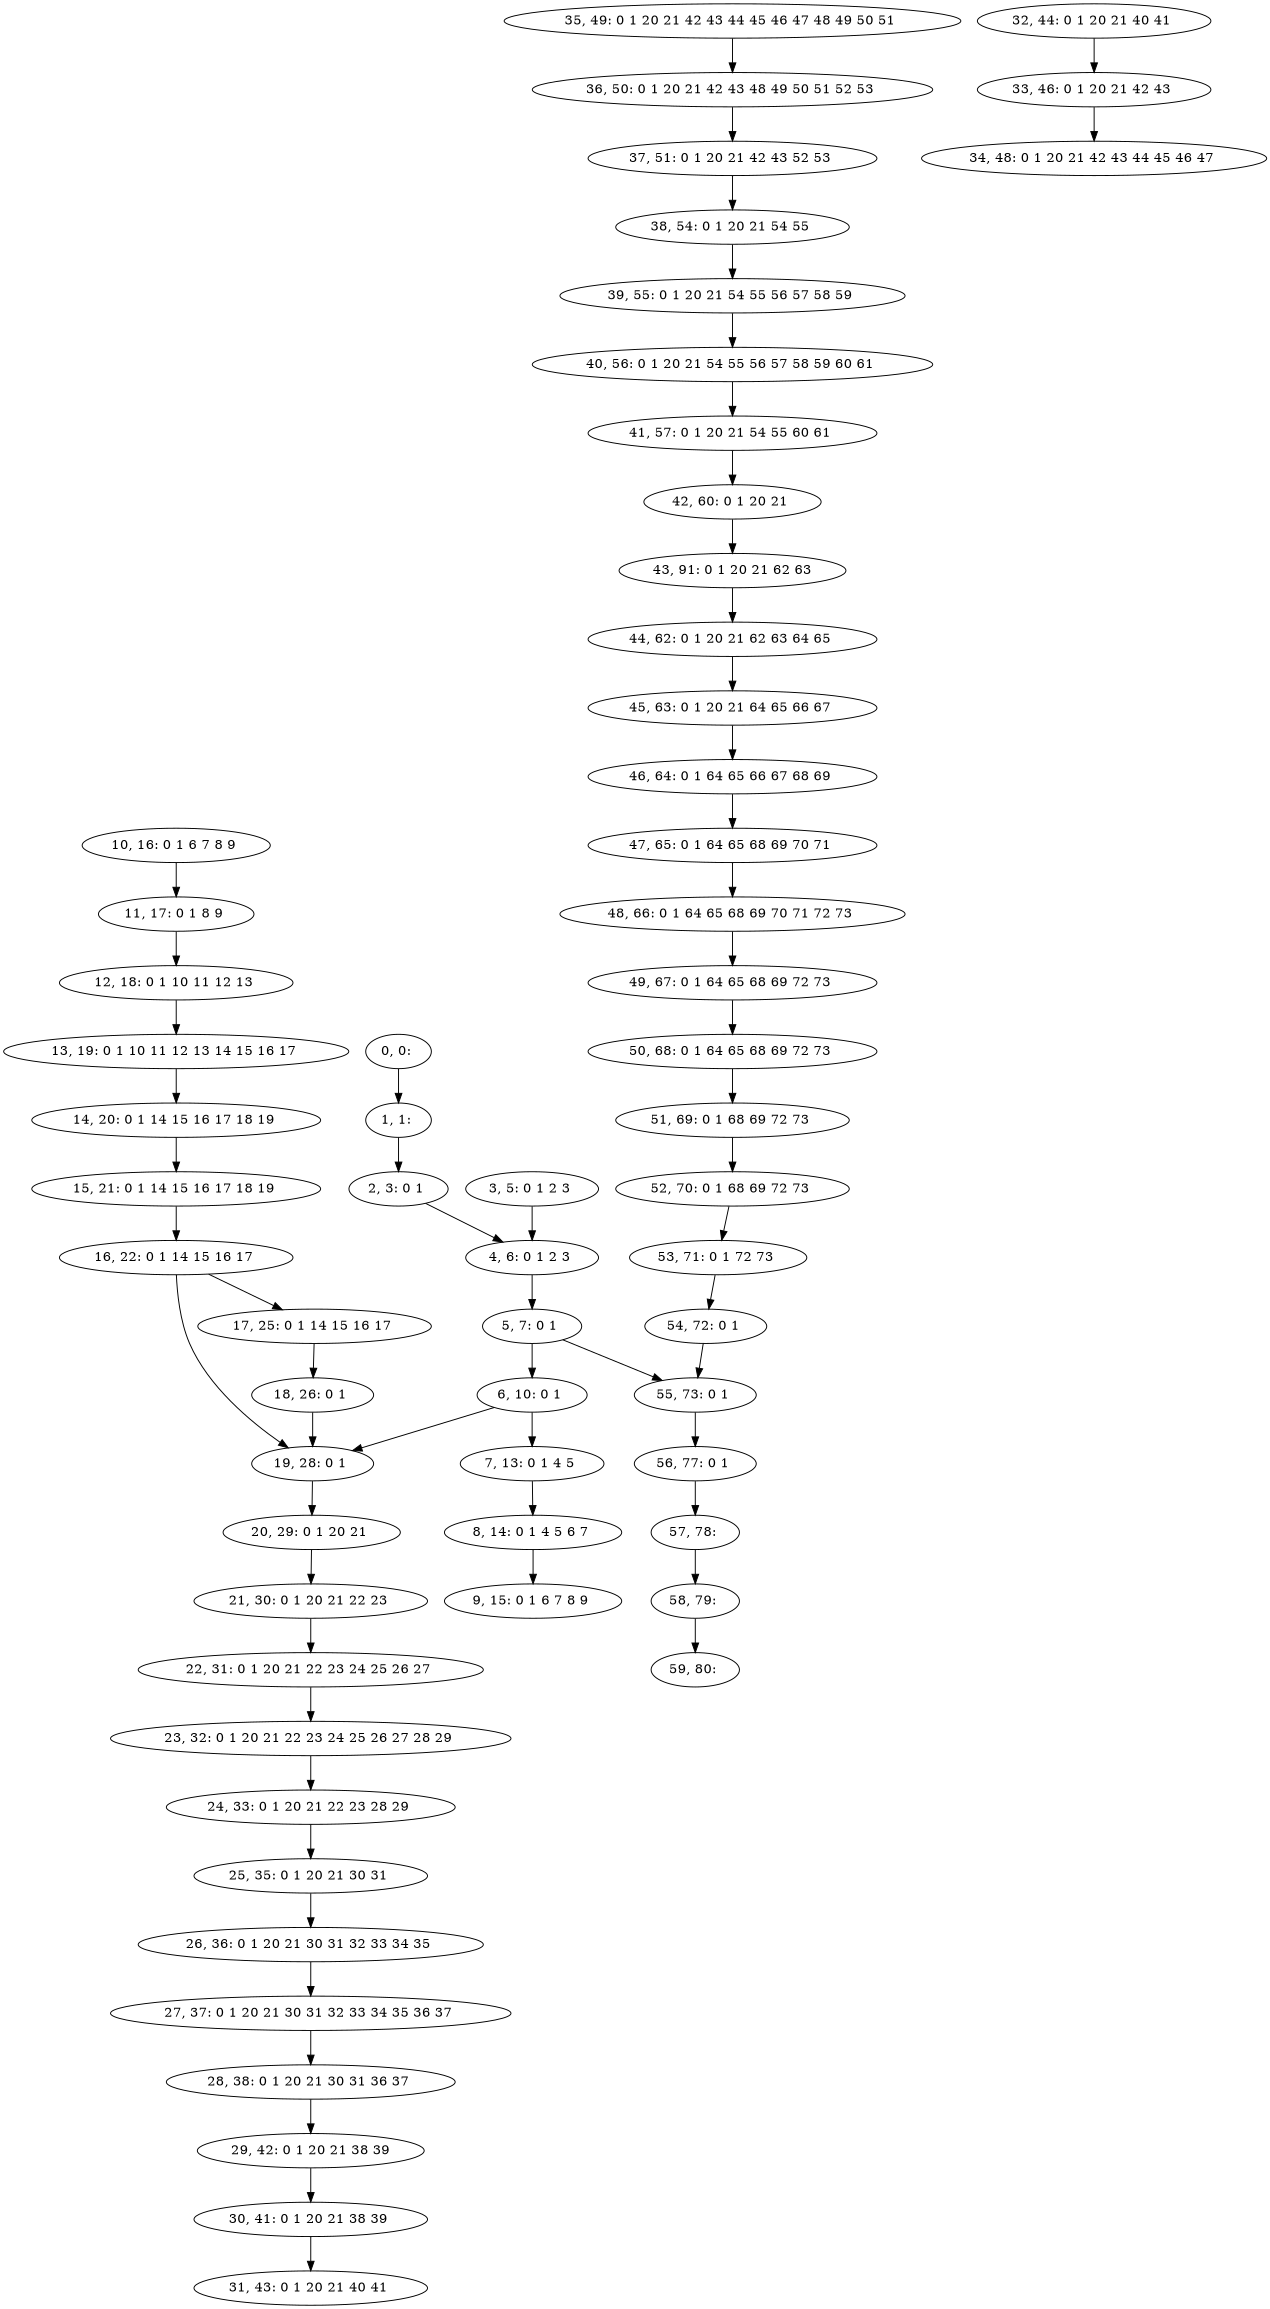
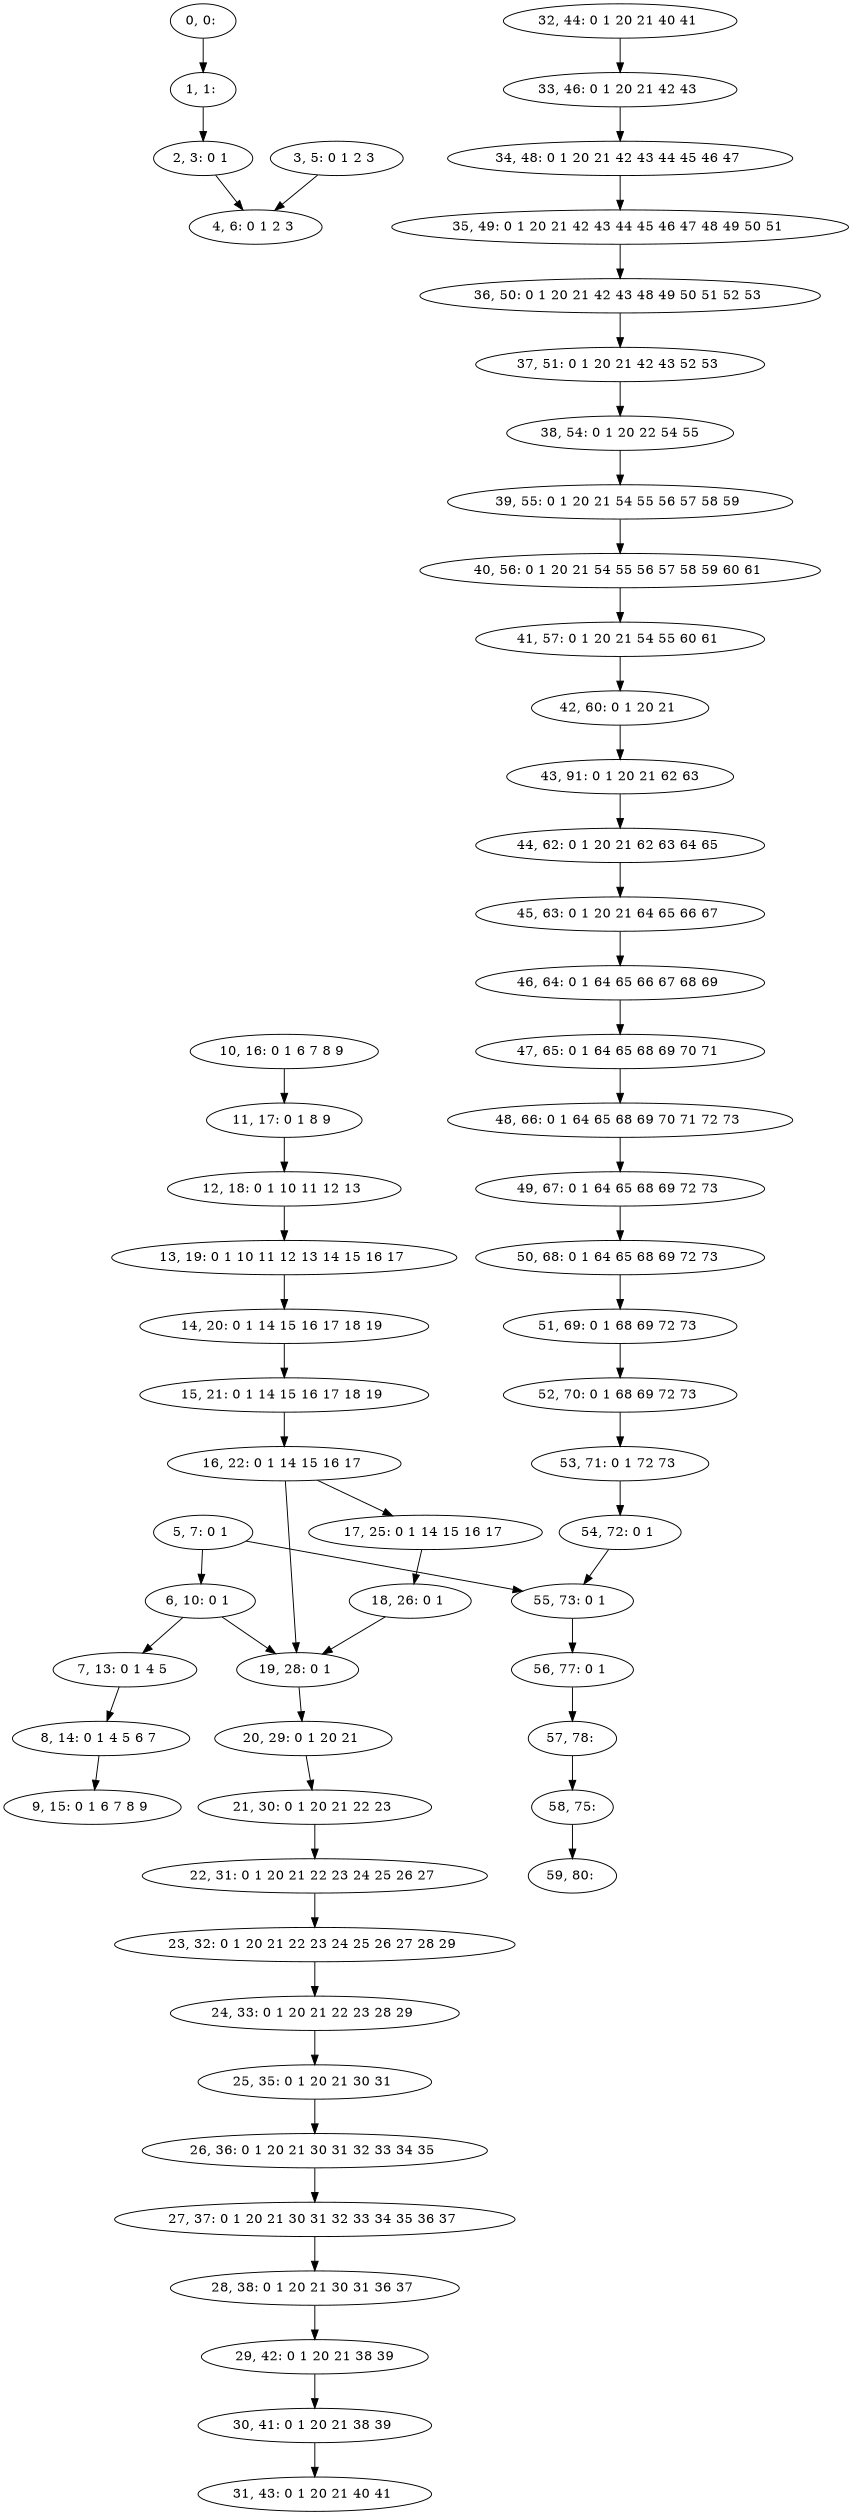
none -> (620, 188)
(732, 227) -> (620, 433)
(532, 1287) -> none
(695, 1601) -> (572, 1807)
